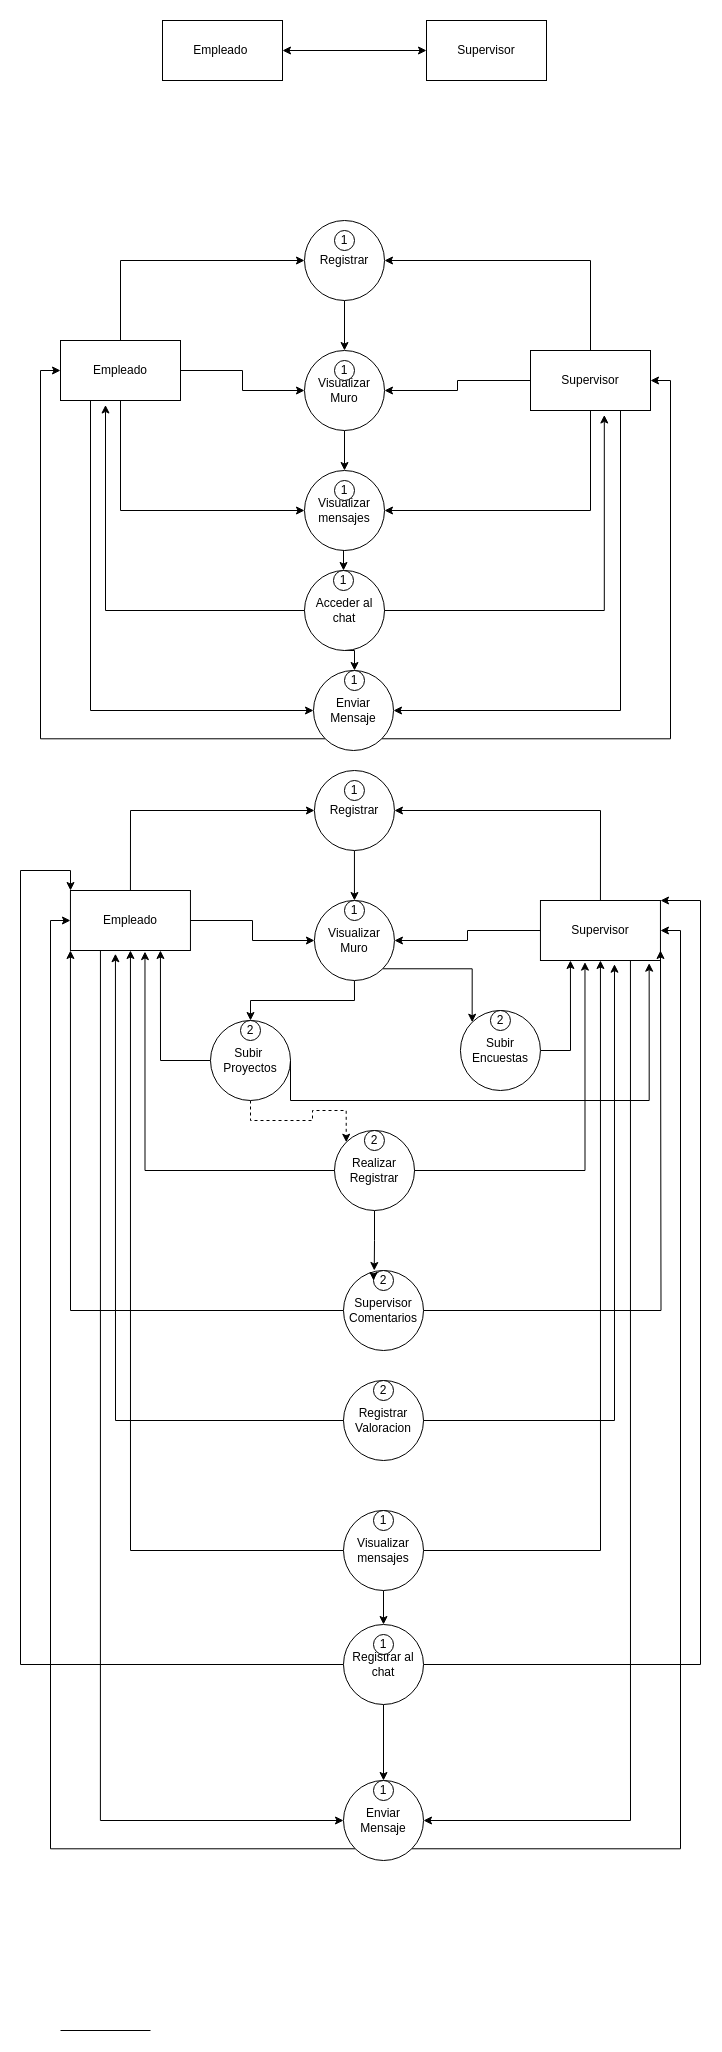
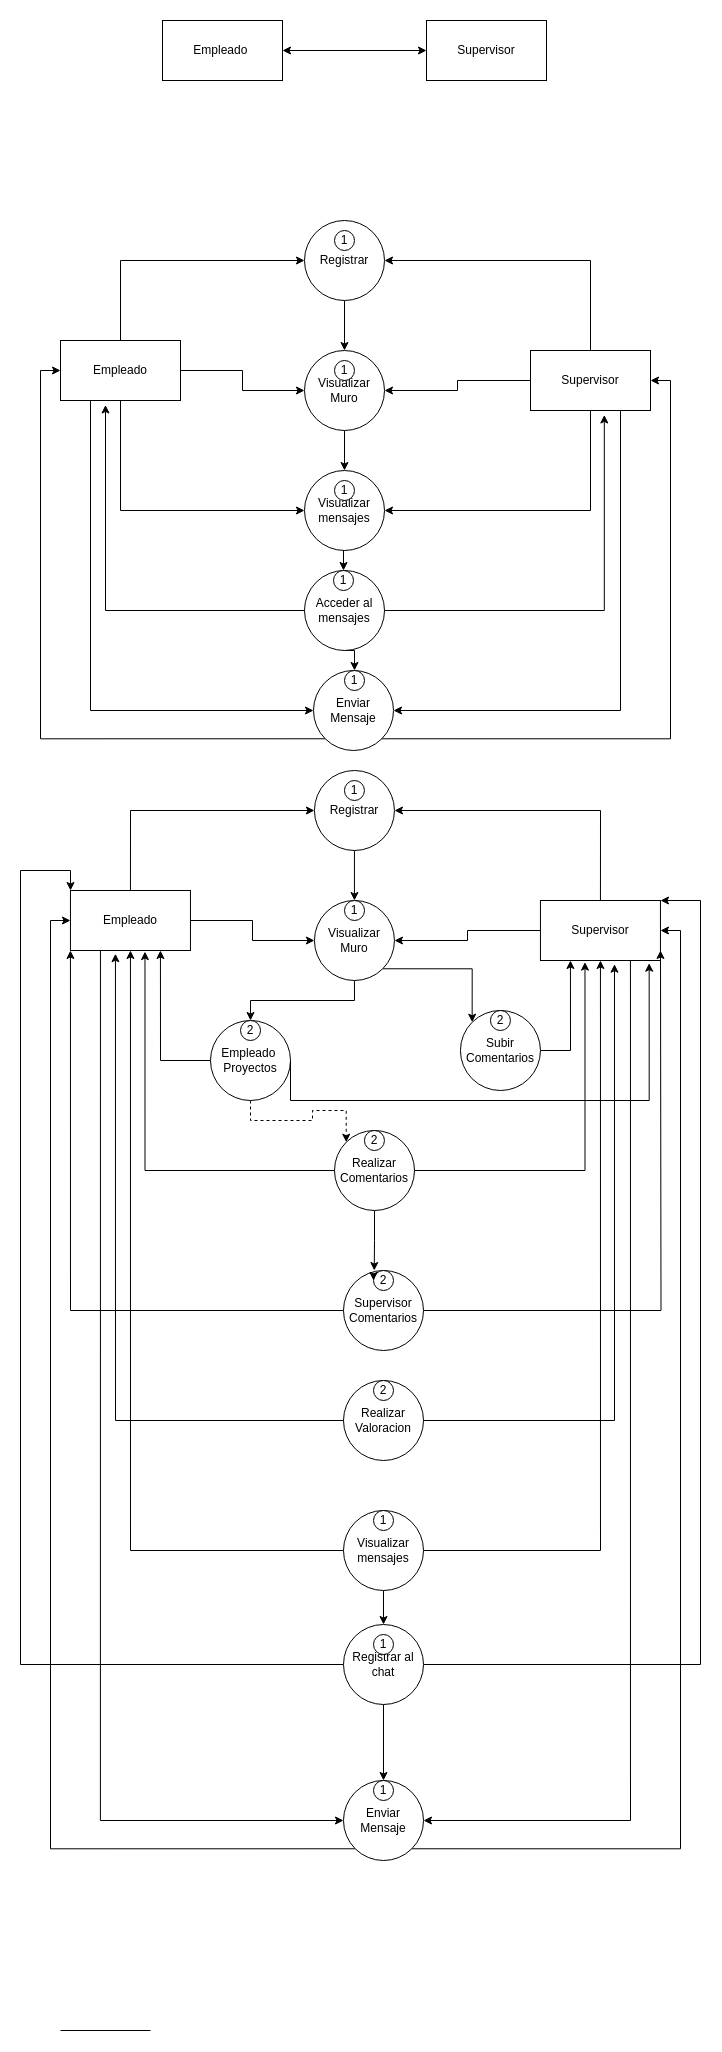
(345, 611) -> (345, 611)
(501, 1051) -> (501, 1051)
(251, 1061) -> (251, 1061)
(375, 1171) -> (375, 1171)
(384, 1421) -> (384, 1421)
